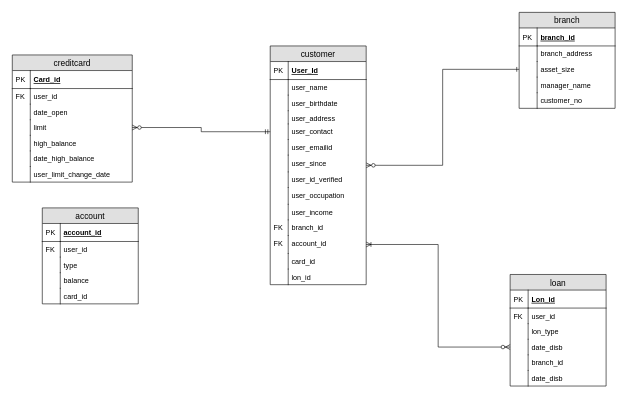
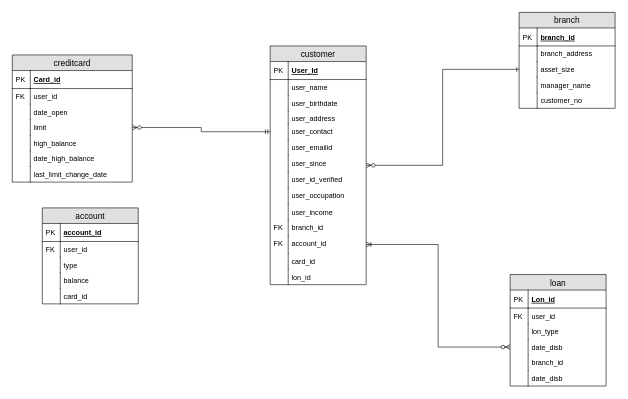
(75, 175) -> (74, 175)
